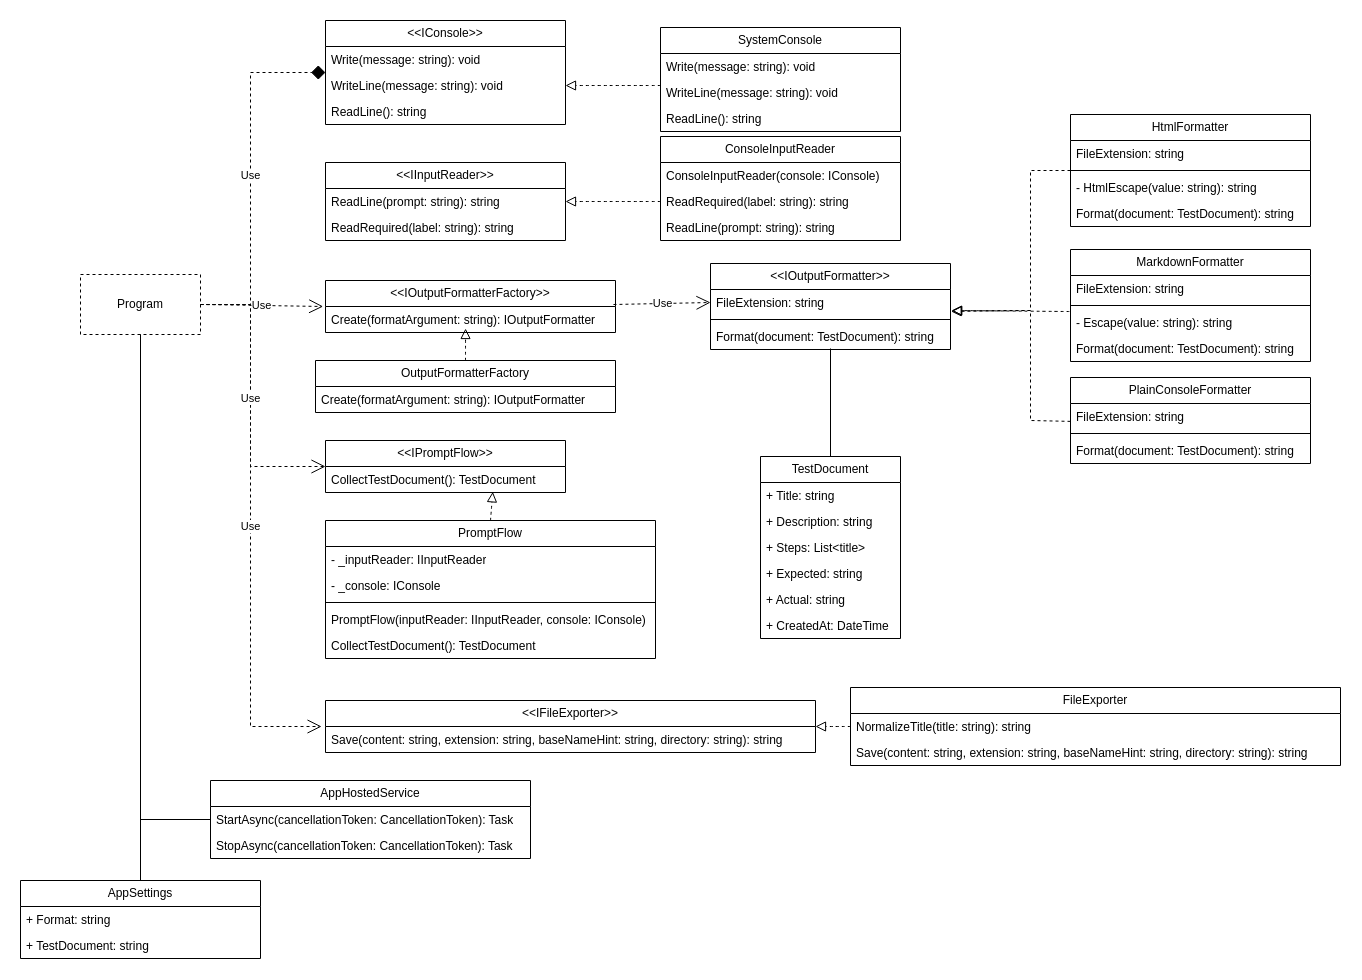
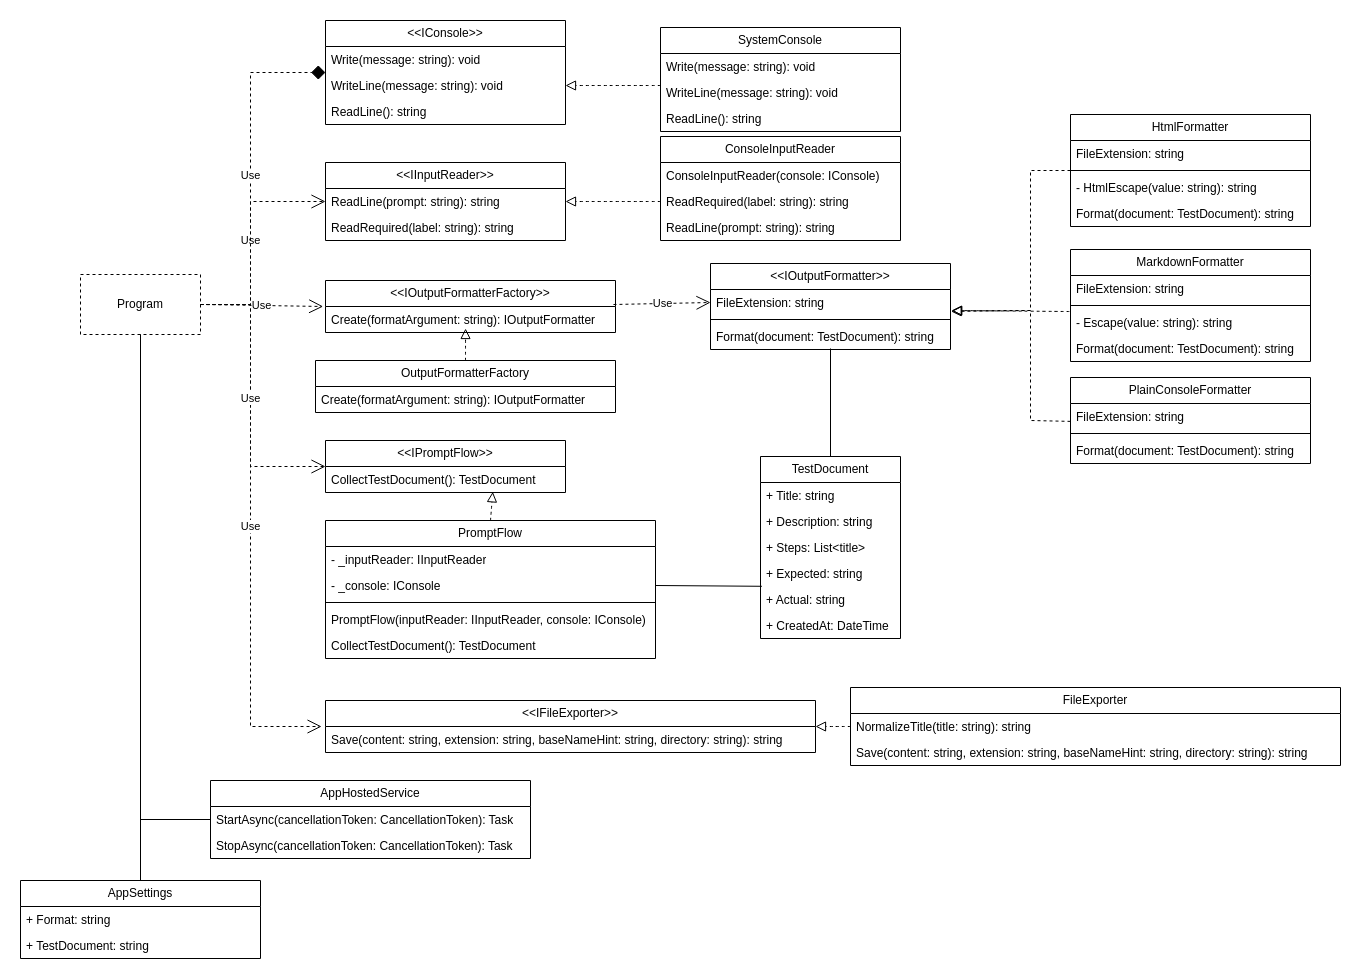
none -> (287, 202)
none -> (709, 586)
